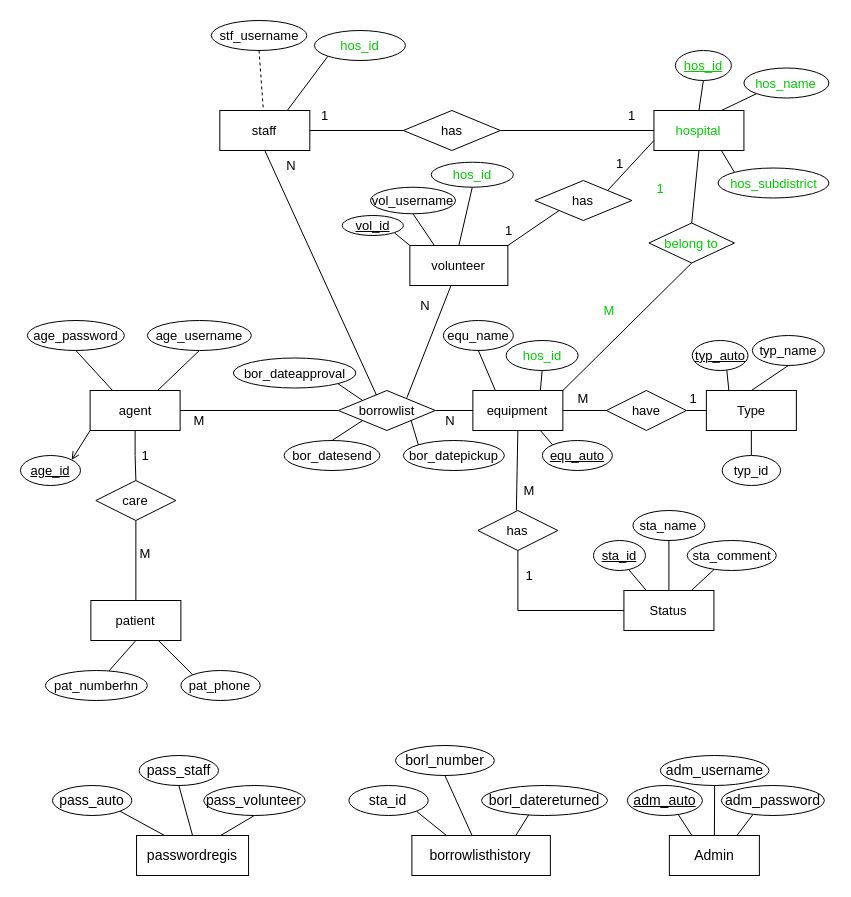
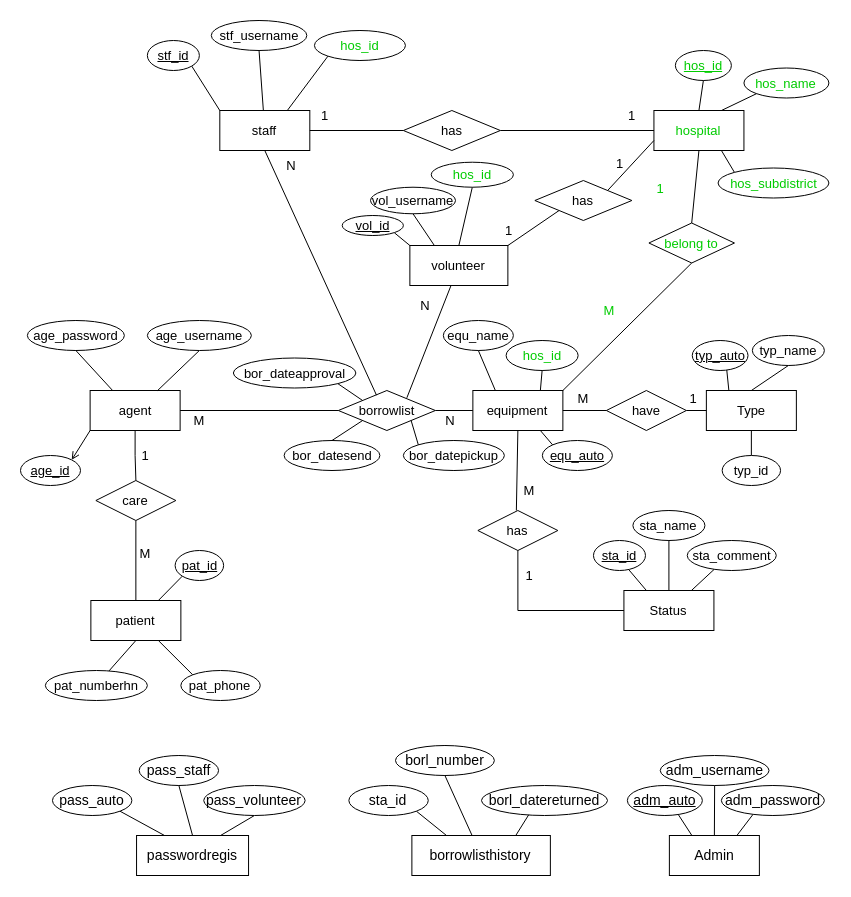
none -> (173, 56)
(261, 81) -> (261, 81)
none -> (206, 88)
none -> (199, 566)
none -> (170, 588)
